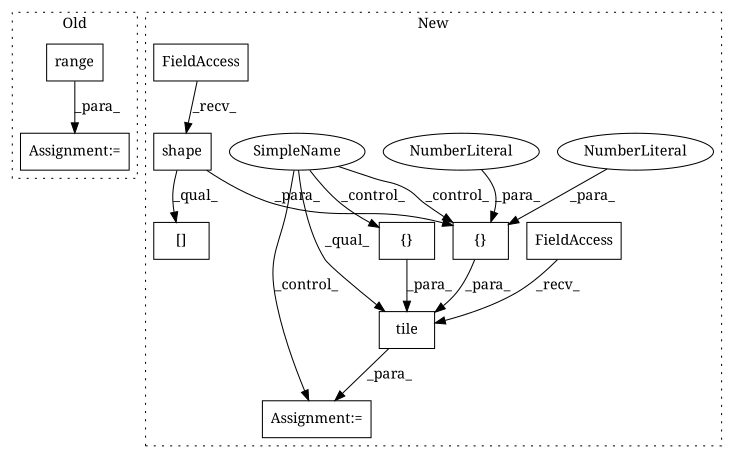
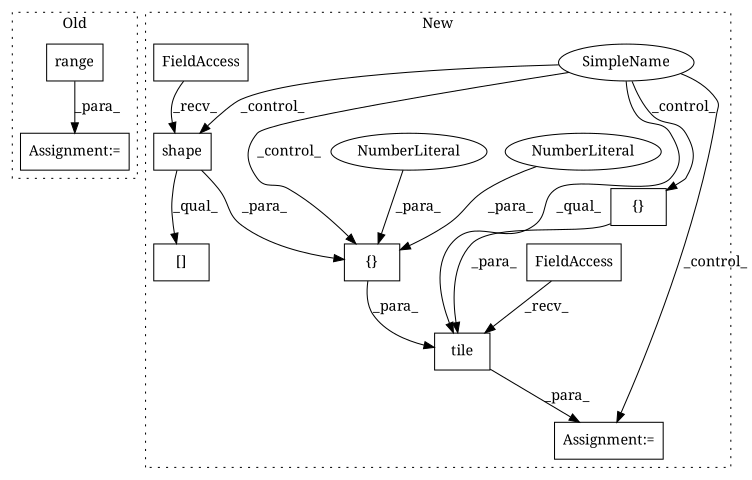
none -> (377, 75)
